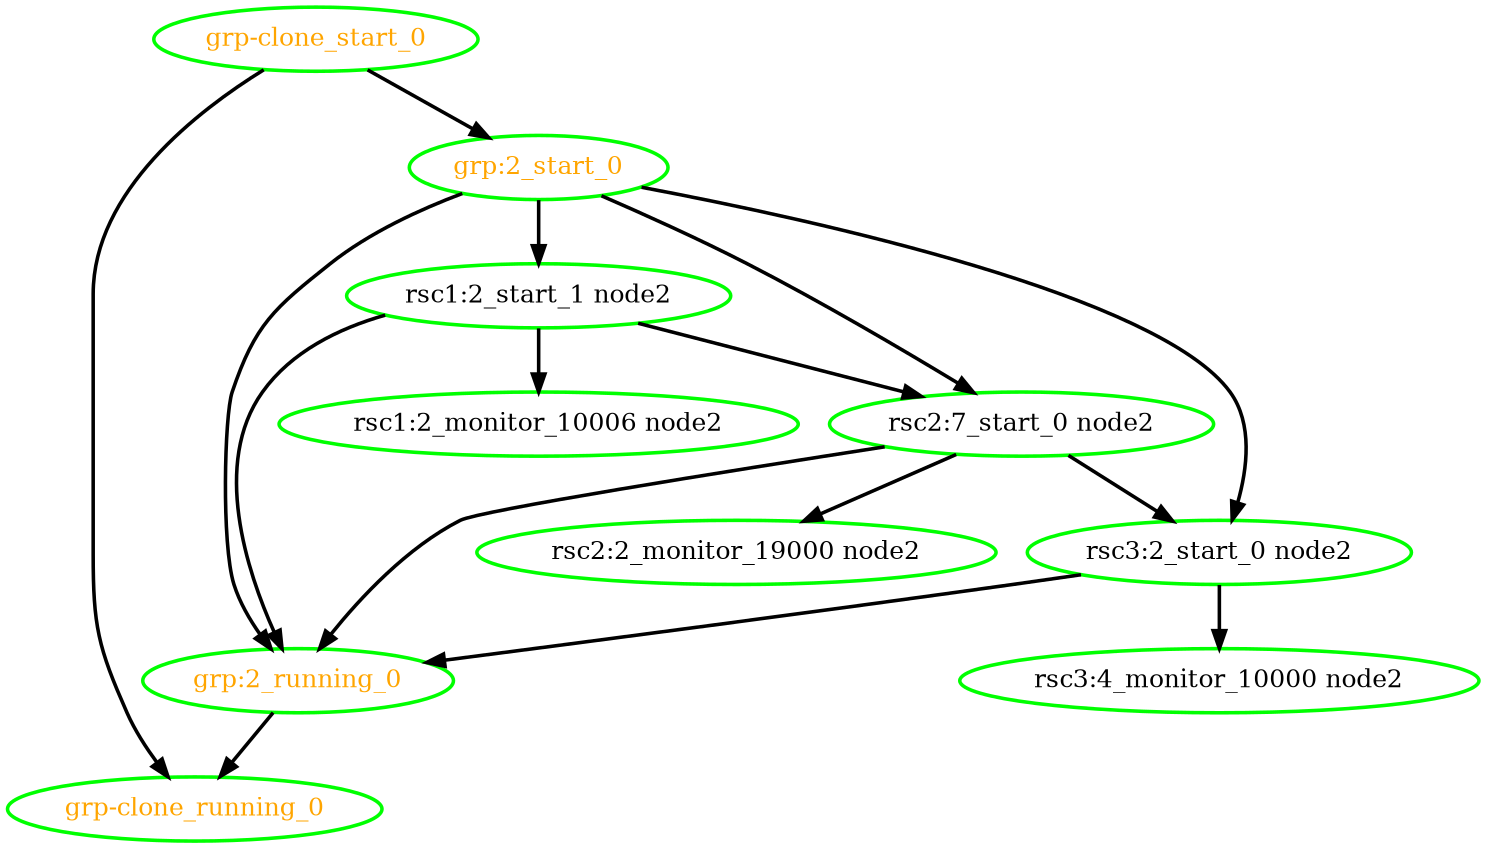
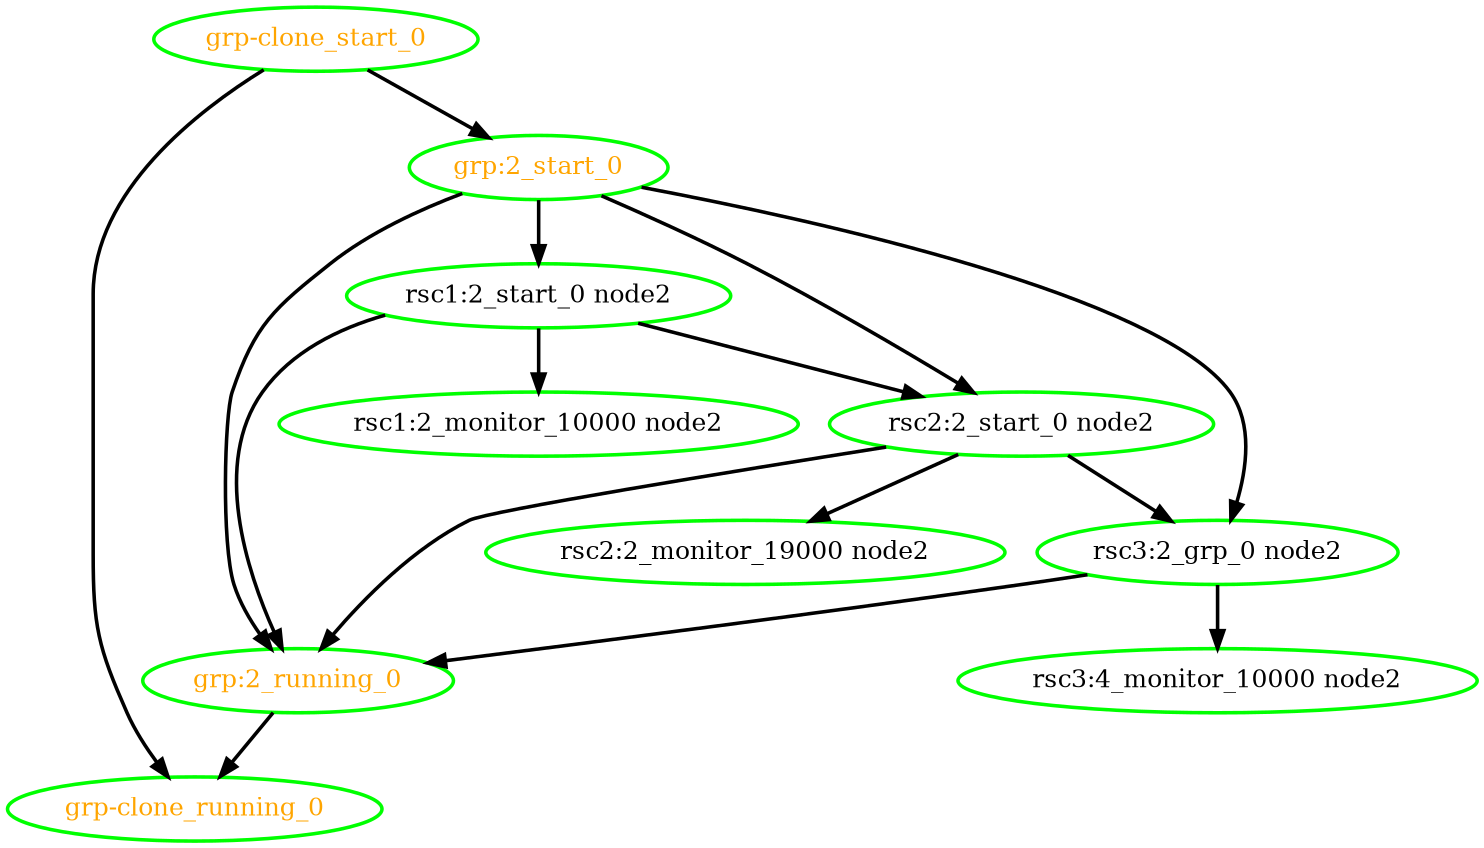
(539, 296) -> (539, 296)
(539, 424) -> (539, 424)
(1022, 424) -> (1022, 424)
(1219, 552) -> (1218, 552)
